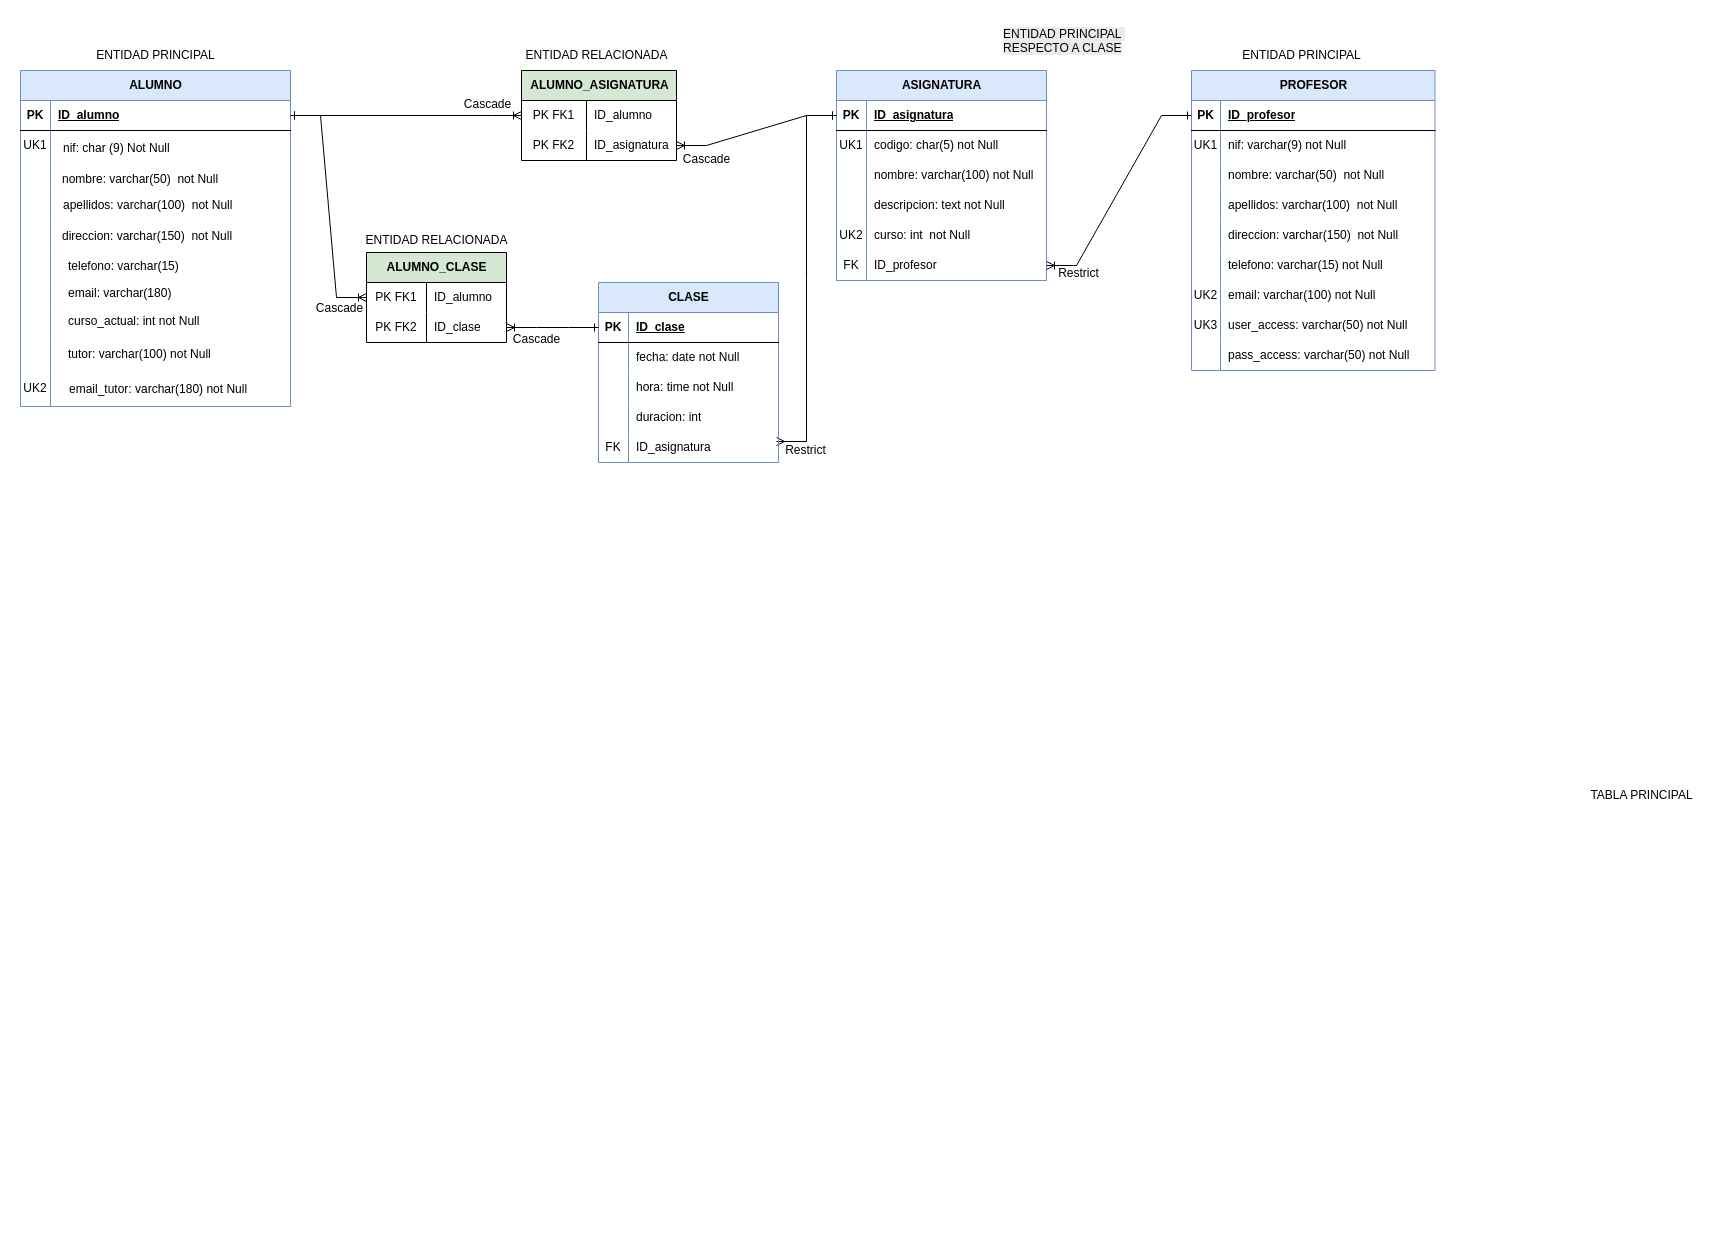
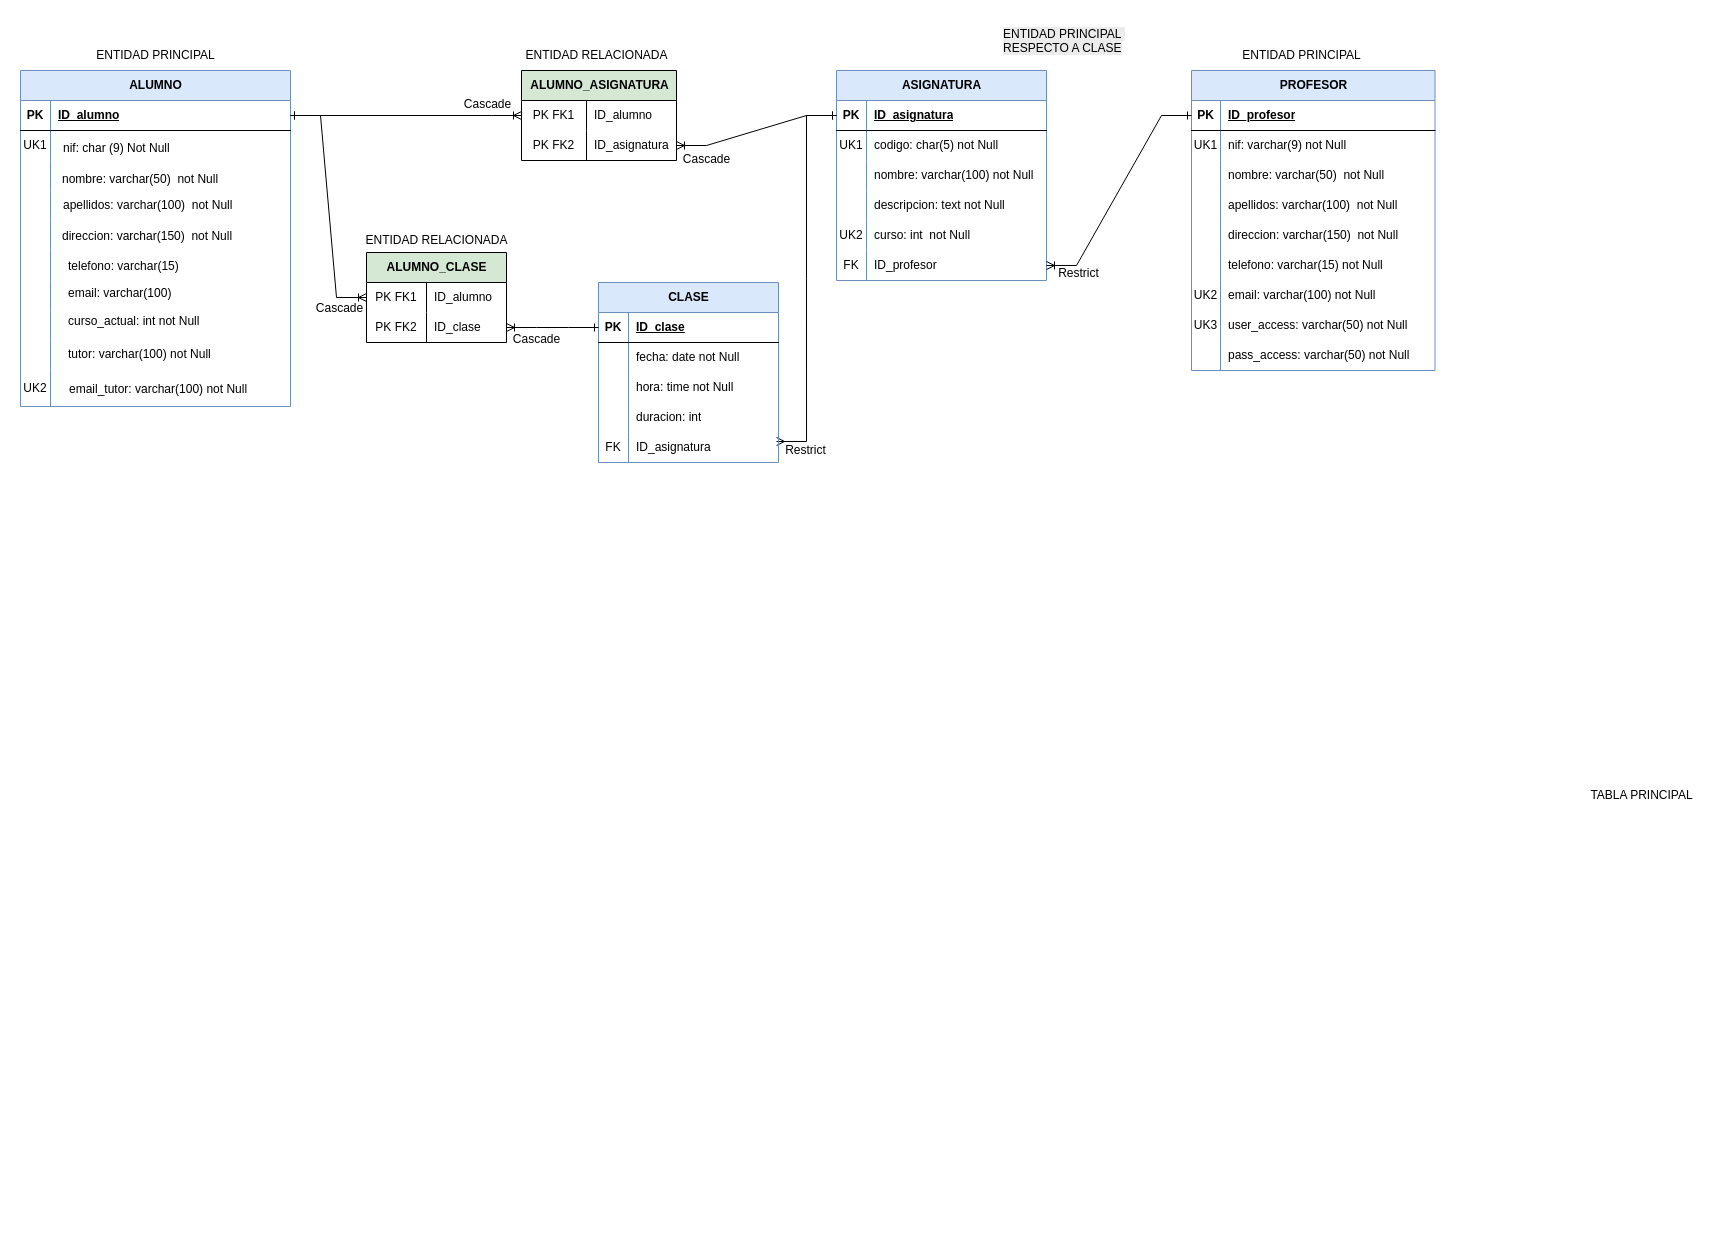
(126, 294) -> (126, 294)
(165, 390) -> (165, 390)
